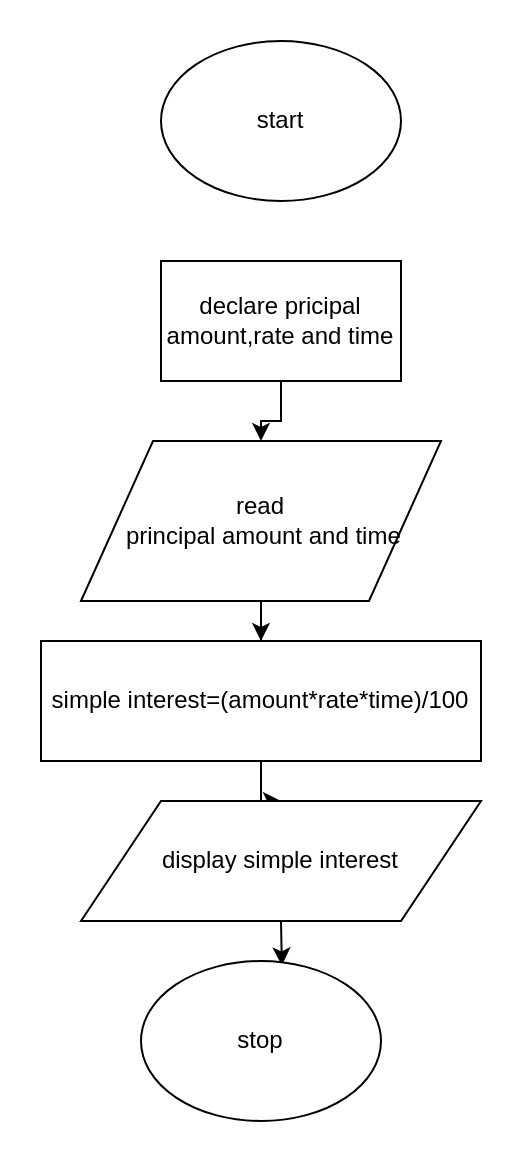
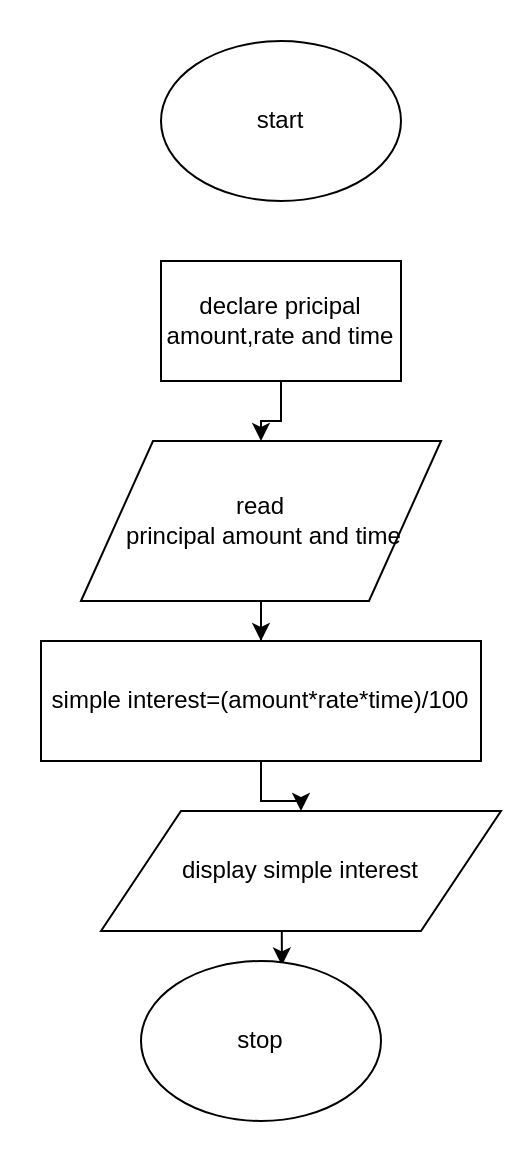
(281, 861) -> (301, 871)
